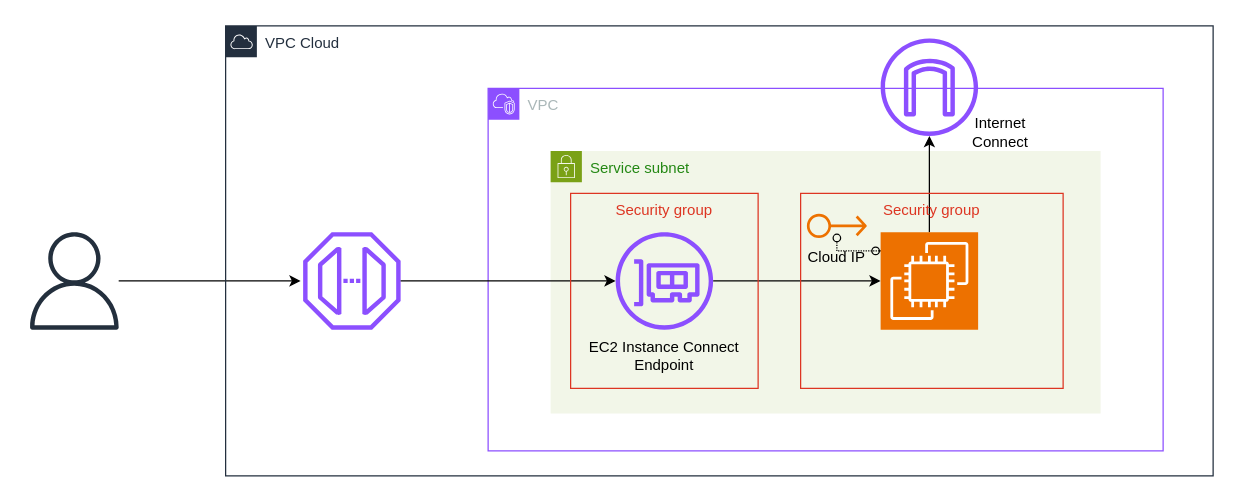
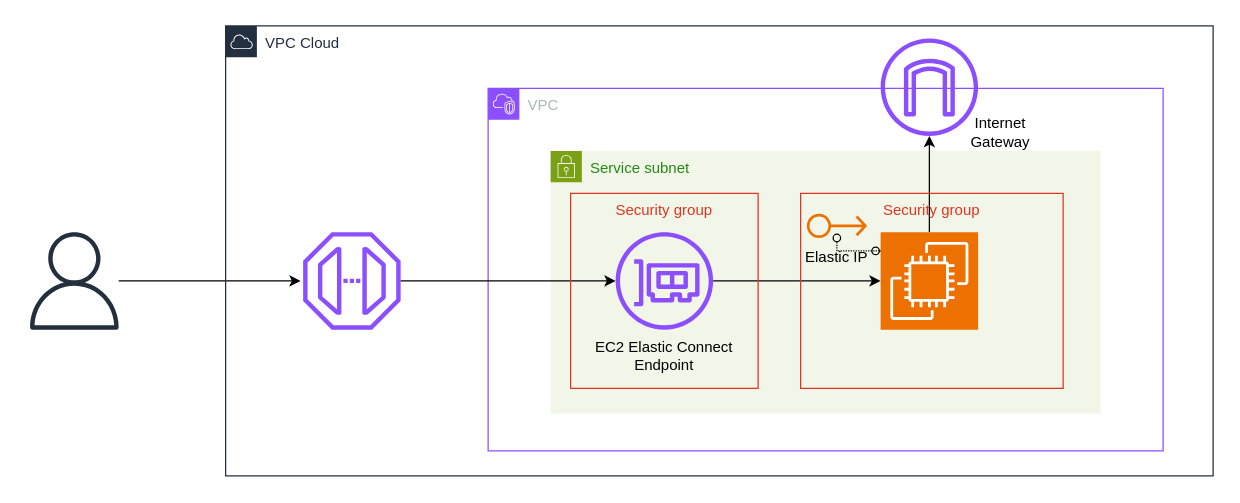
(1001, 132) -> (1001, 132)
(837, 257) -> (837, 257)
(664, 356) -> (664, 356)
